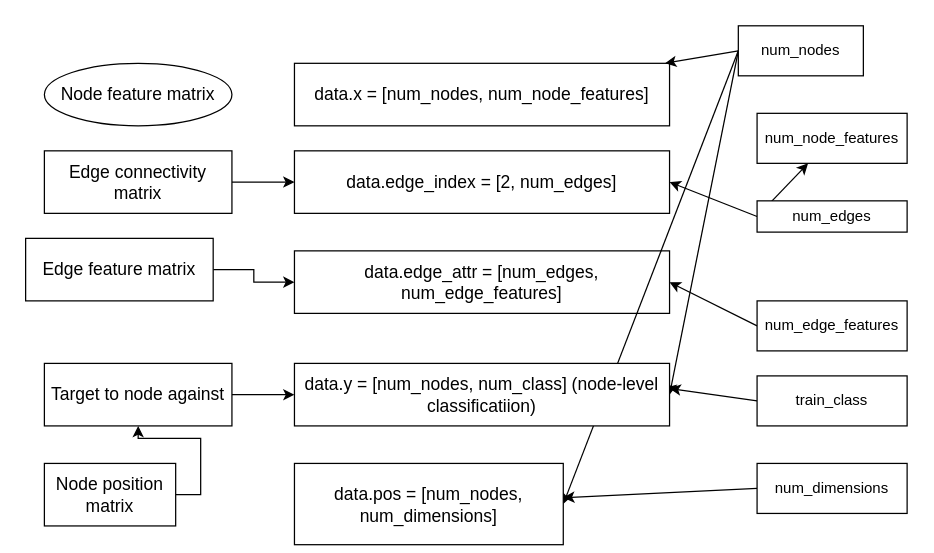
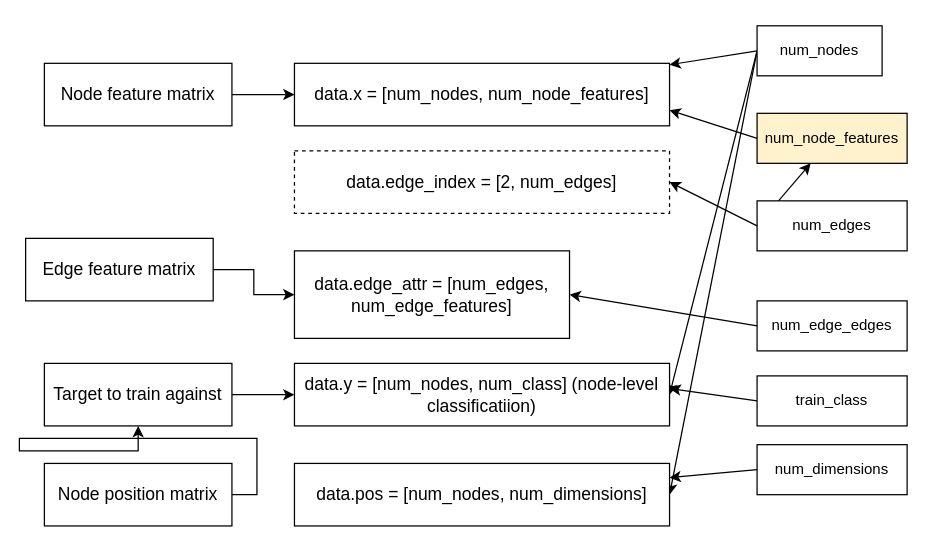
(801, 51) -> (819, 51)
(138, 94) -> (138, 94)
none -> (259, 94)
none -> (717, 125)
(832, 138) -> (832, 138)
(138, 182) -> none
(259, 182) -> none
(482, 182) -> (482, 182)
(832, 216) -> (832, 226)
(482, 282) -> (432, 294)
(832, 326) -> (832, 326)
(138, 394) -> (138, 394)
(832, 488) -> (832, 469)
(110, 494) -> (138, 494)
(429, 504) -> (482, 494)
